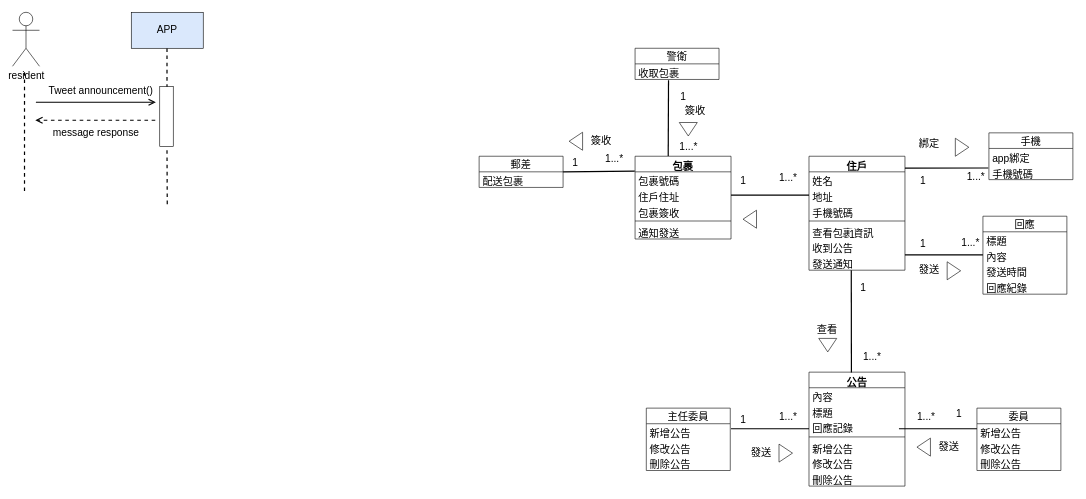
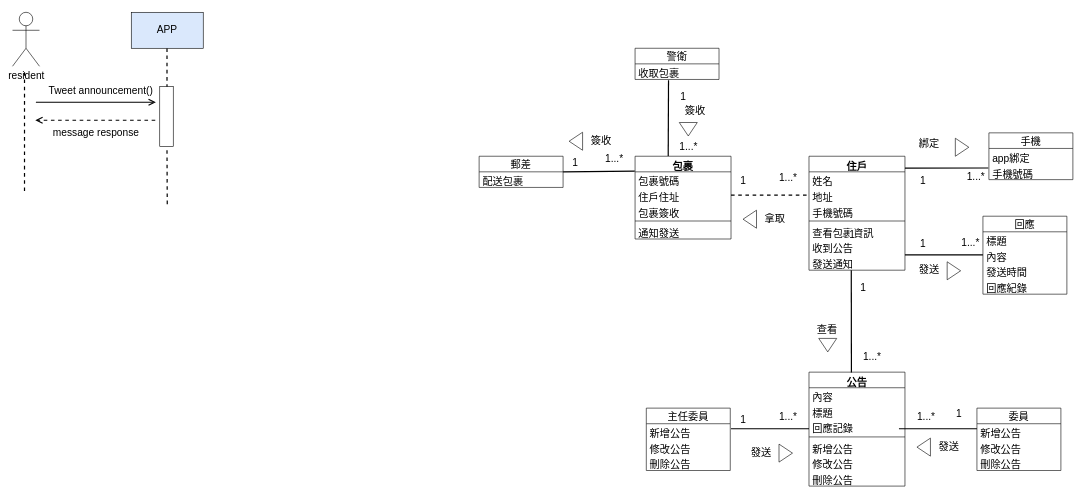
(770, 195) -> (770, 195)
none -> (775, 219)
